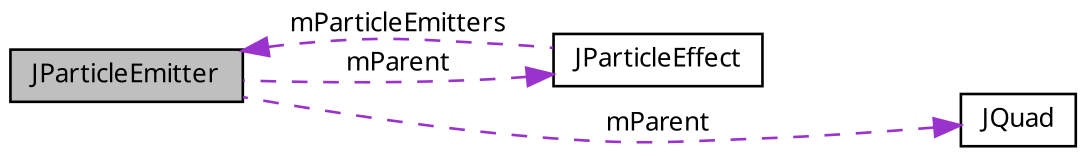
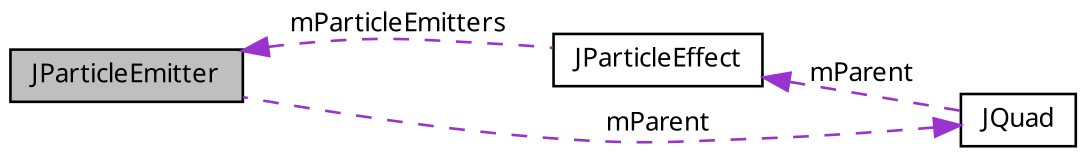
(385, 82) -> (875, 96)
